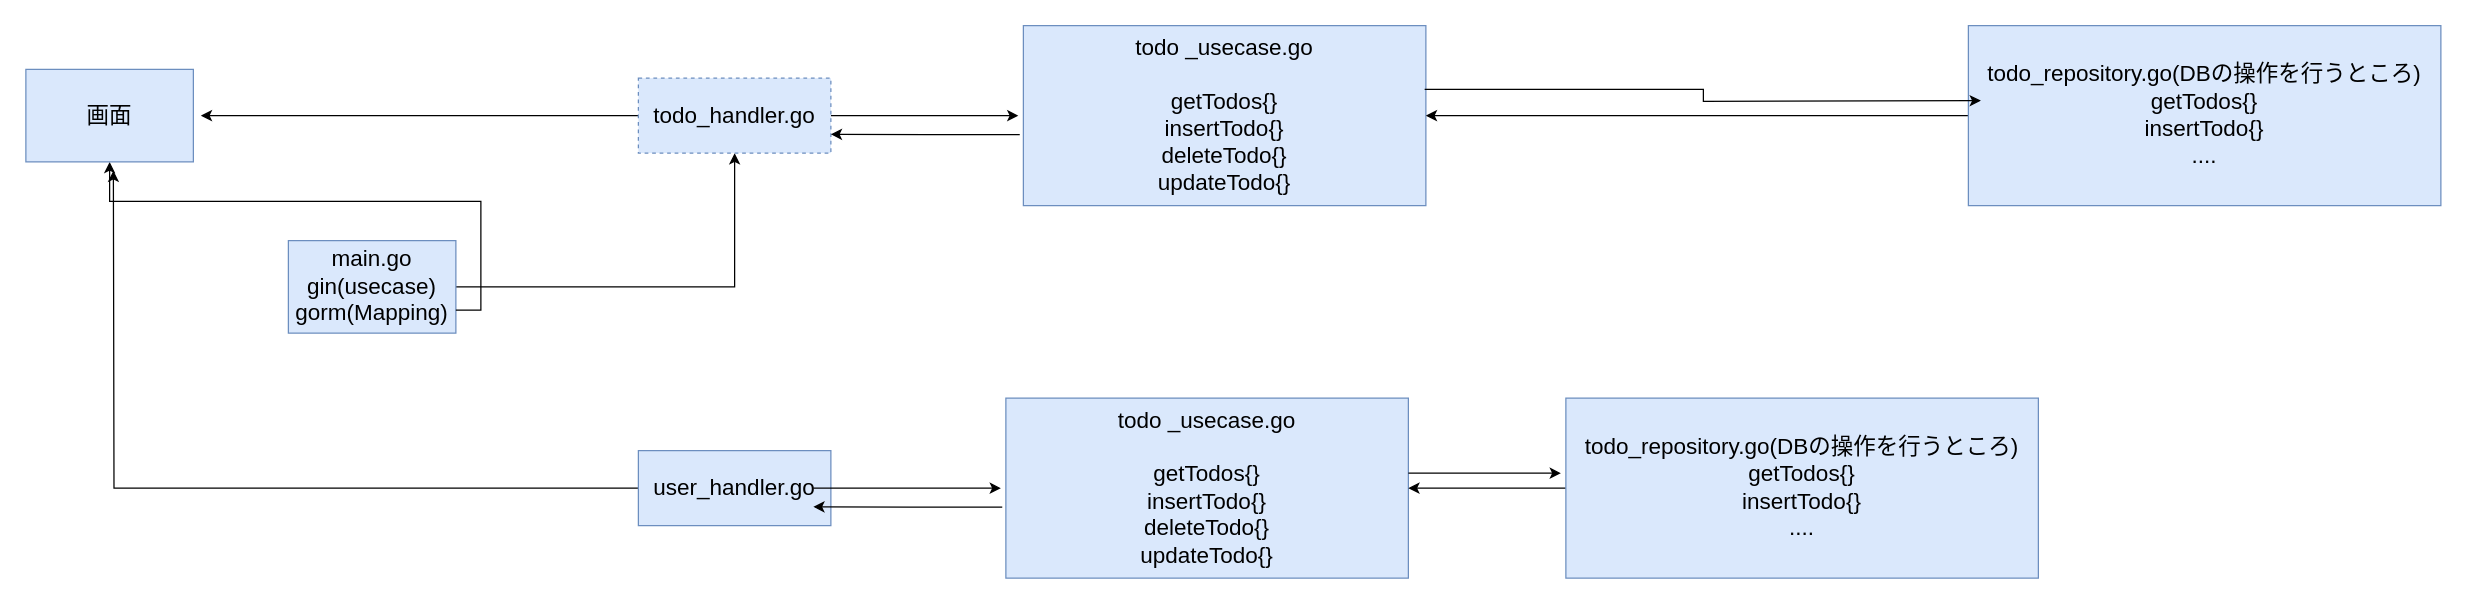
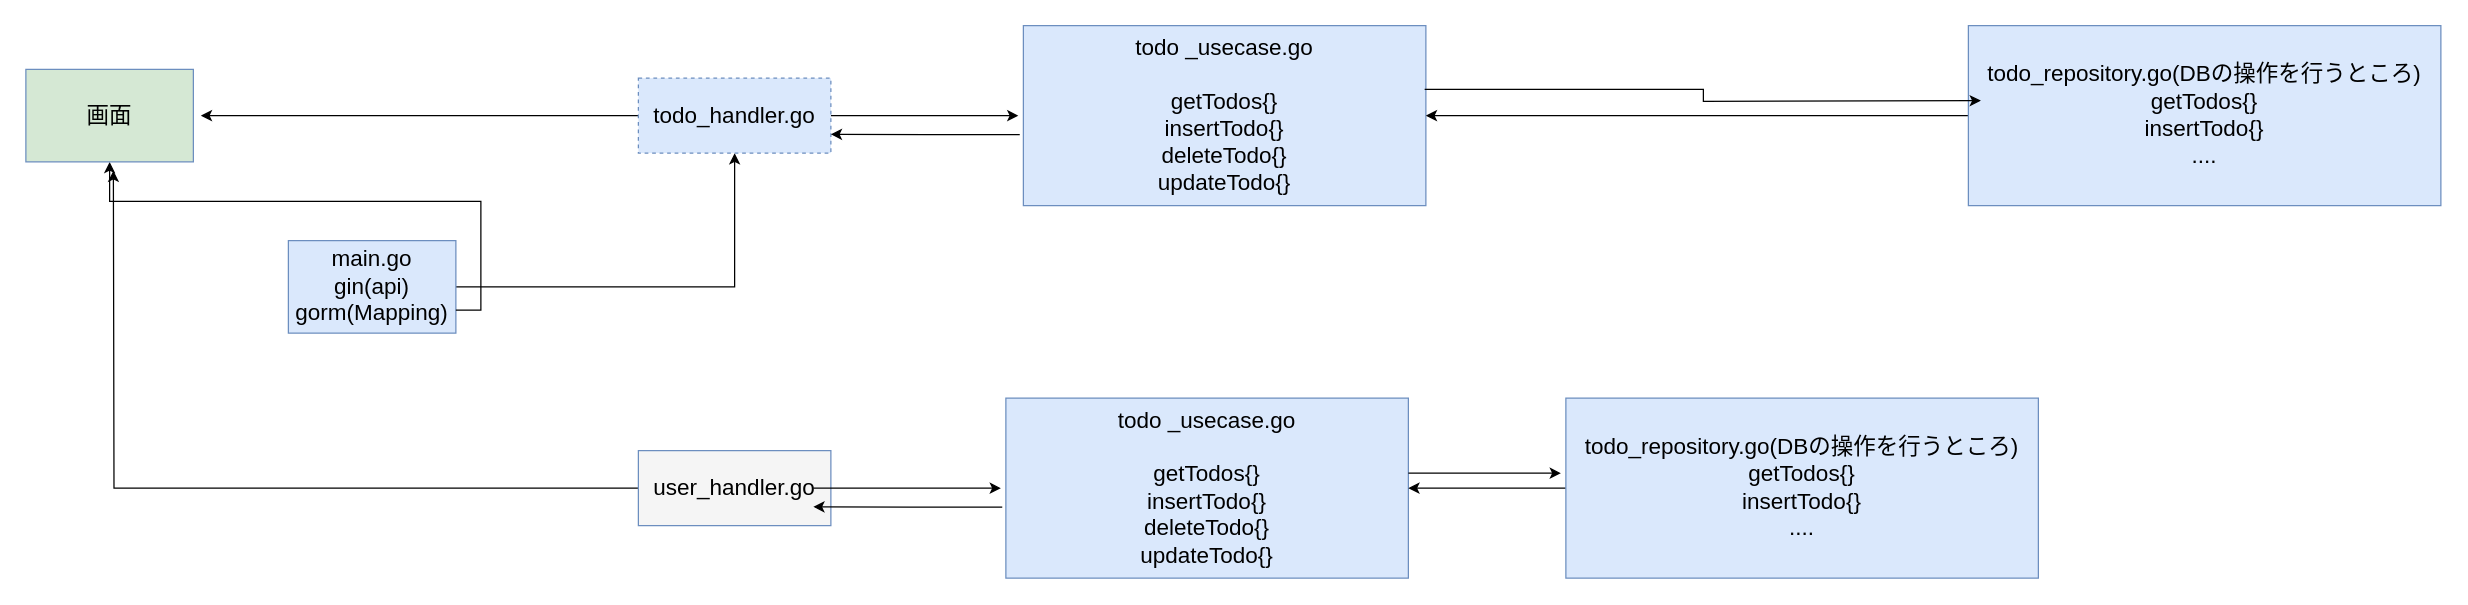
(109, 116) -> (109, 116)
(372, 287) -> (372, 287)
(734, 488) -> (734, 488)
